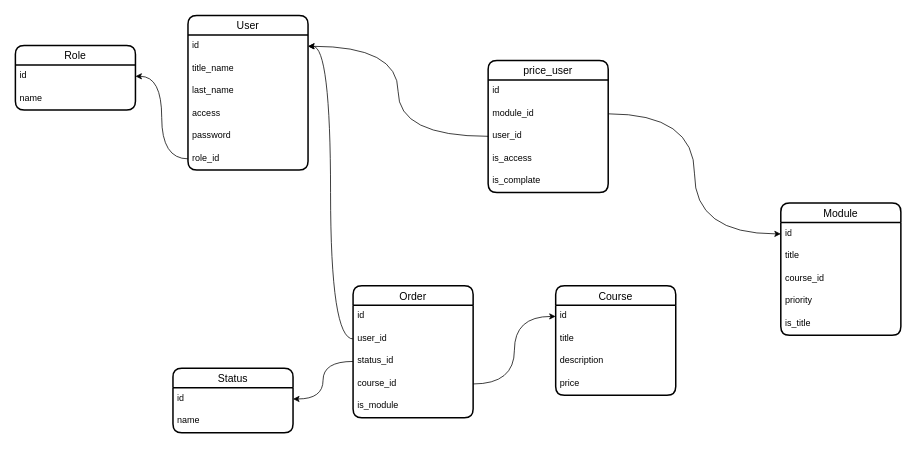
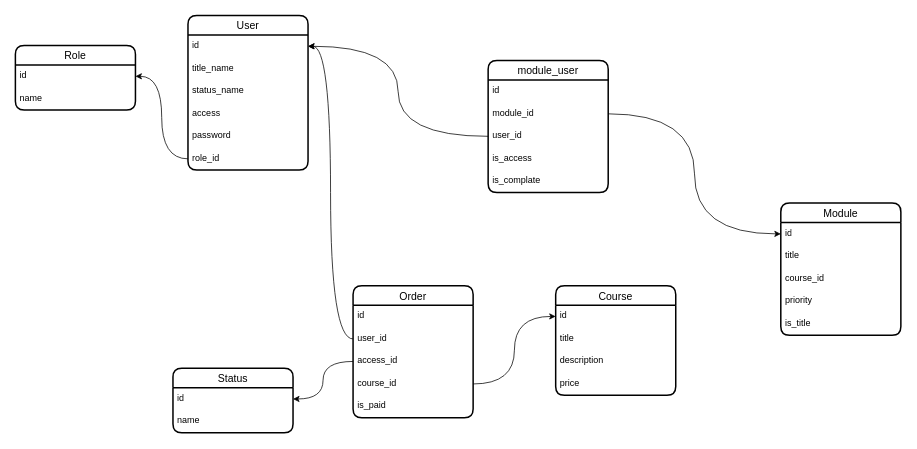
(548, 71) -> (548, 71)
(214, 91) -> (220, 91)
(379, 361) -> (379, 361)
(378, 406) -> (373, 406)
